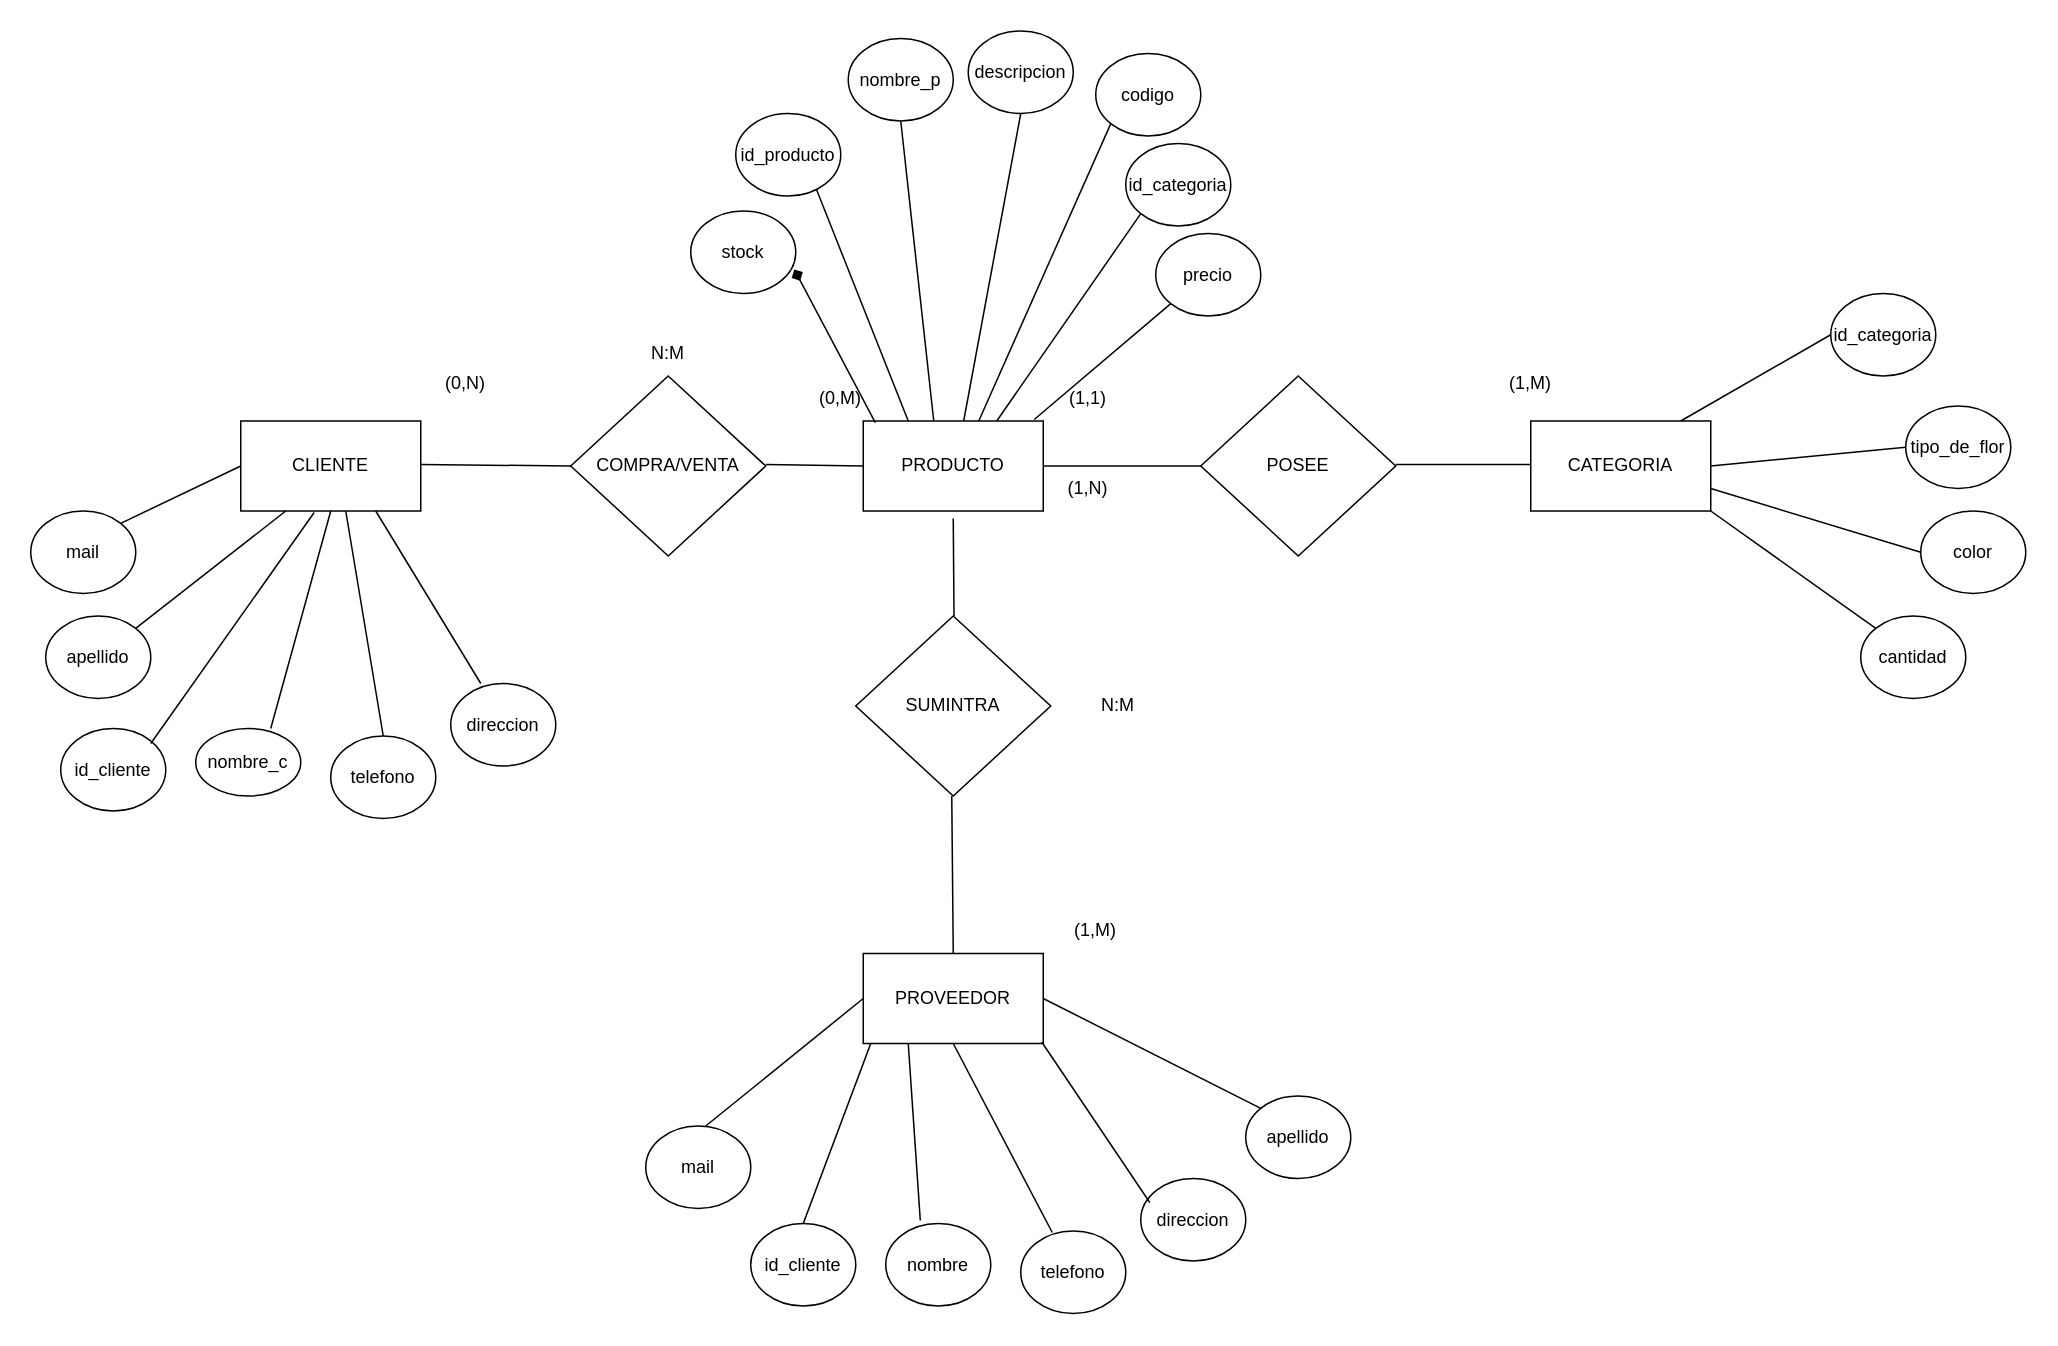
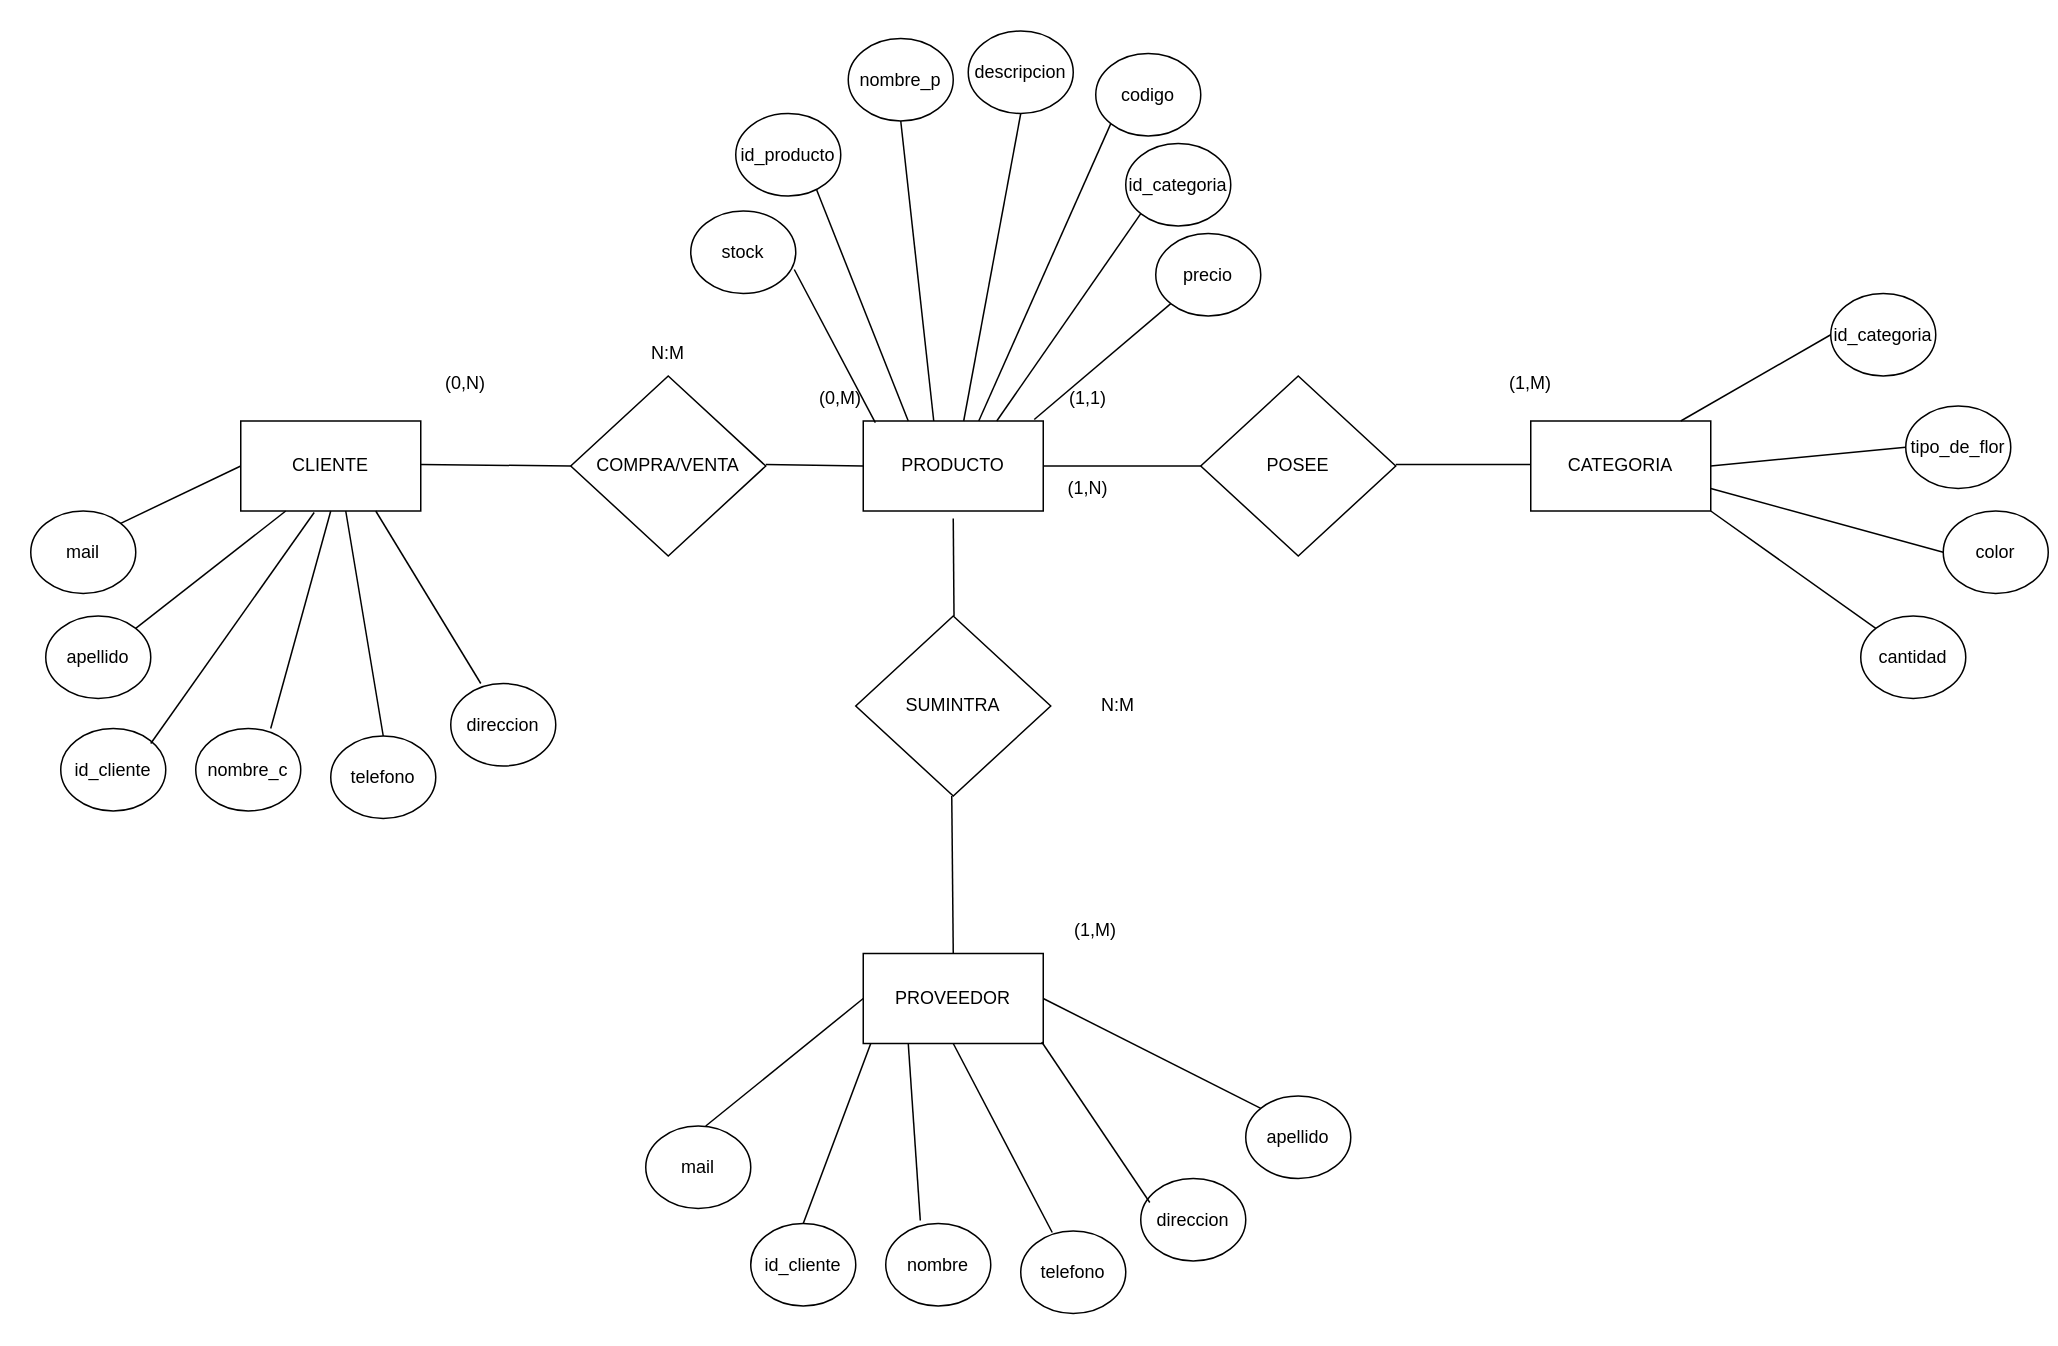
(800, 280) -> (798, 275)
(1973, 552) -> (1996, 552)
(248, 762) -> (248, 770)
